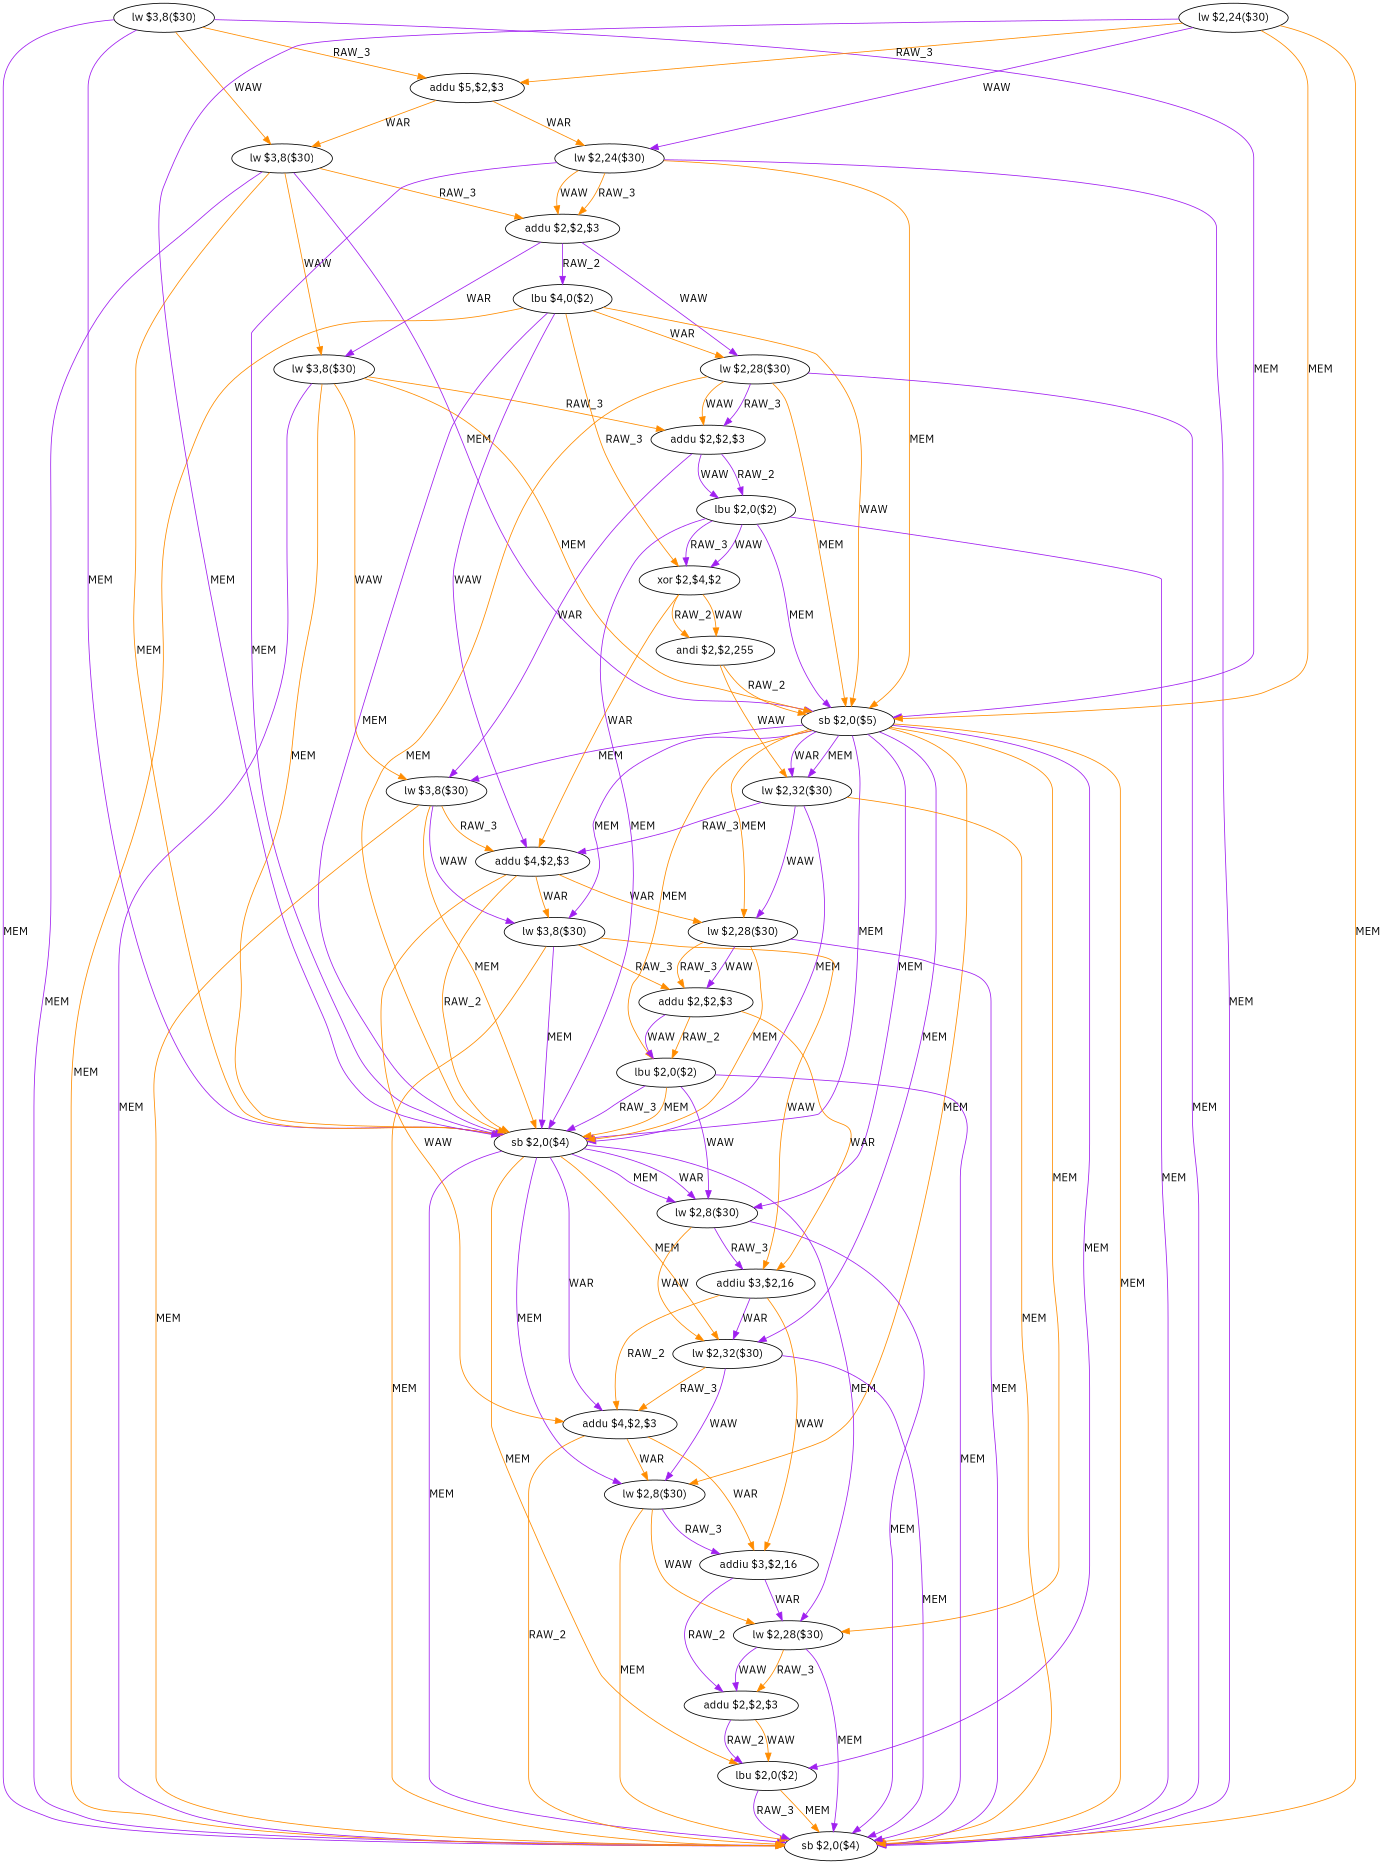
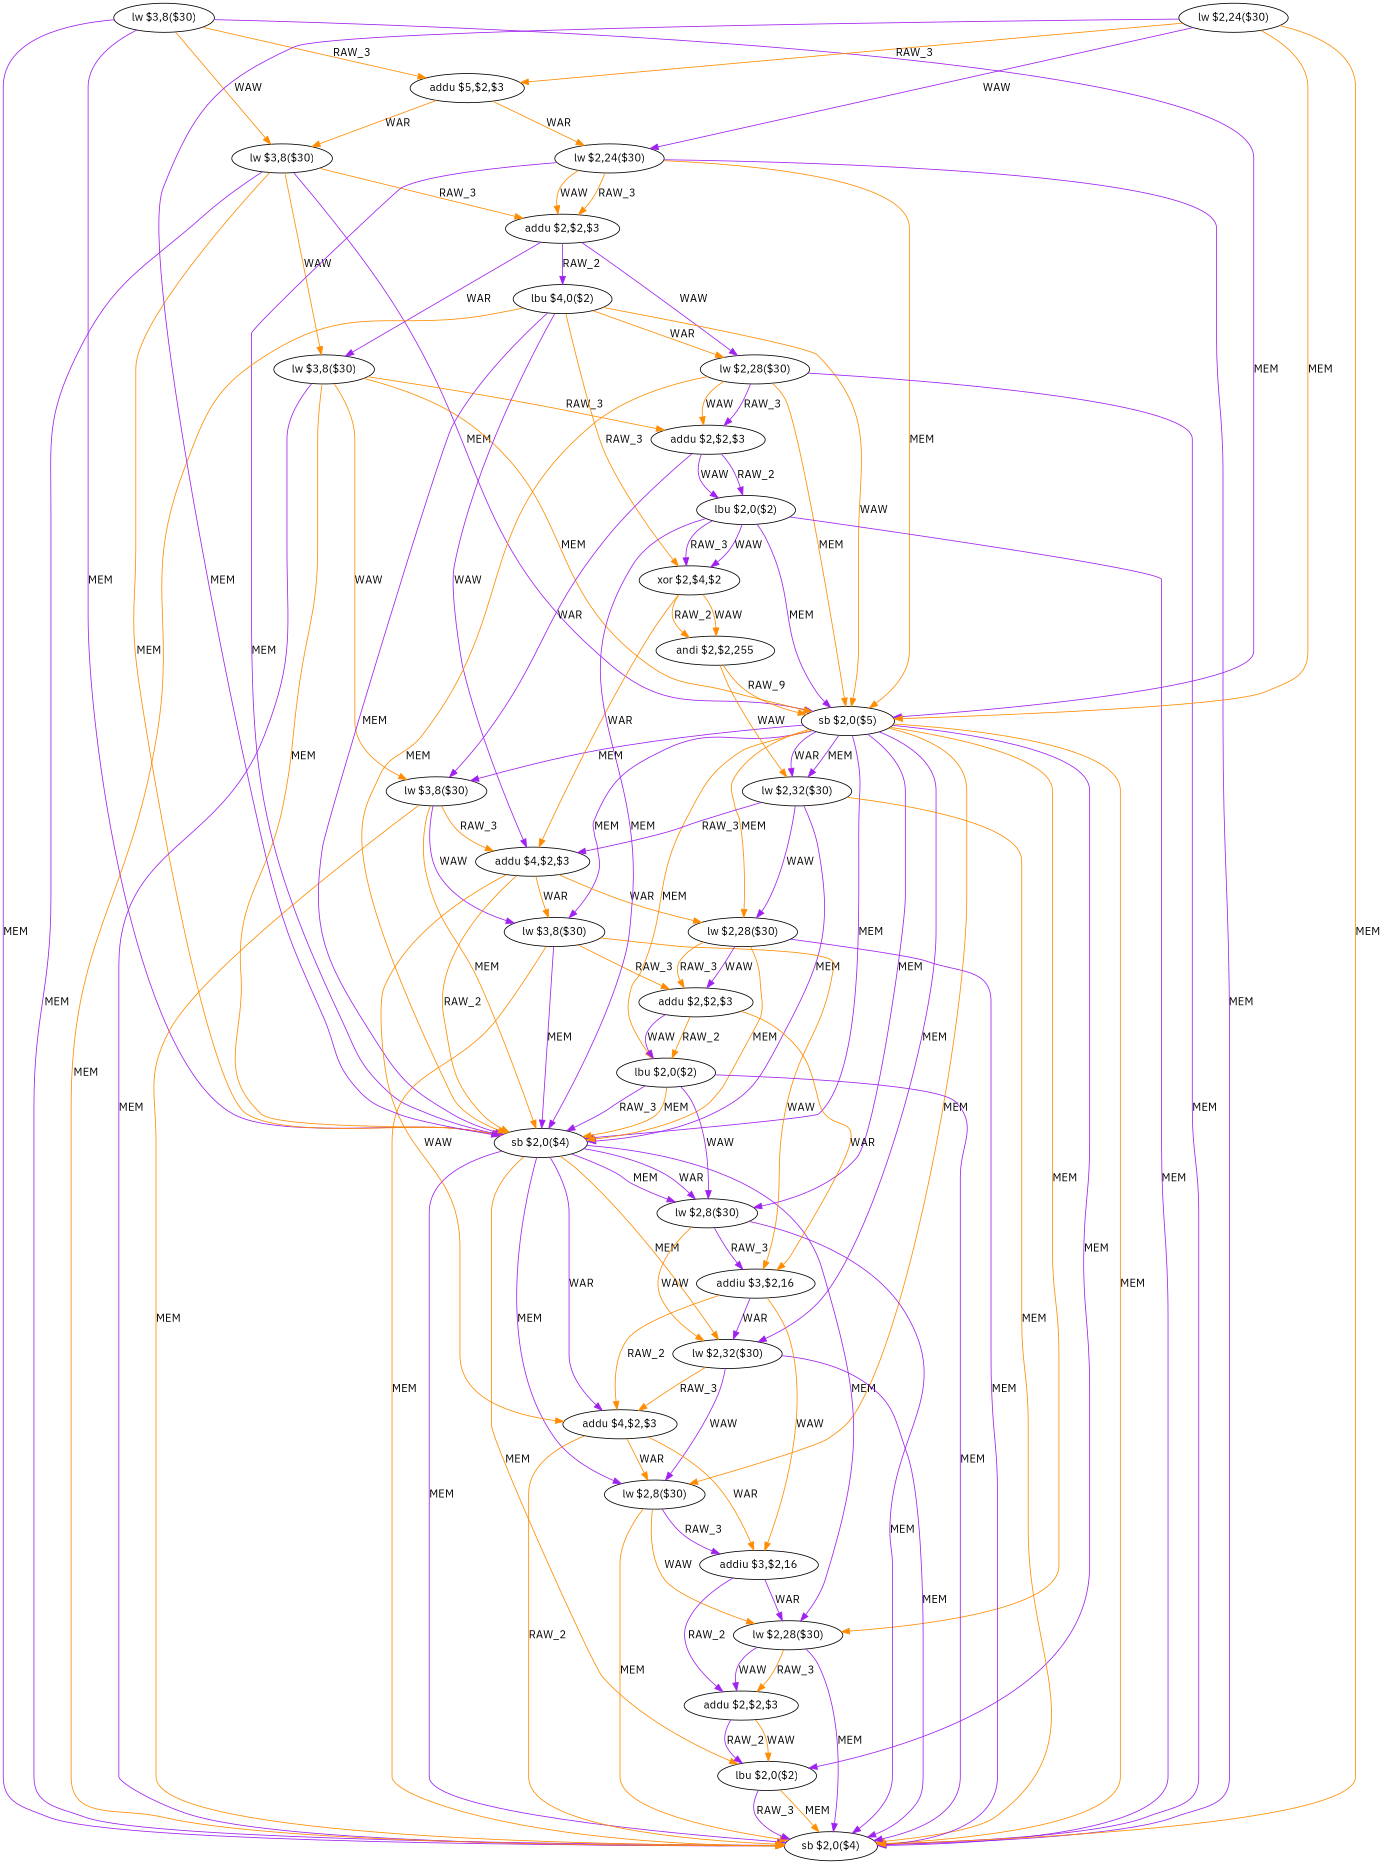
(767, 686) -> (767, 686)
